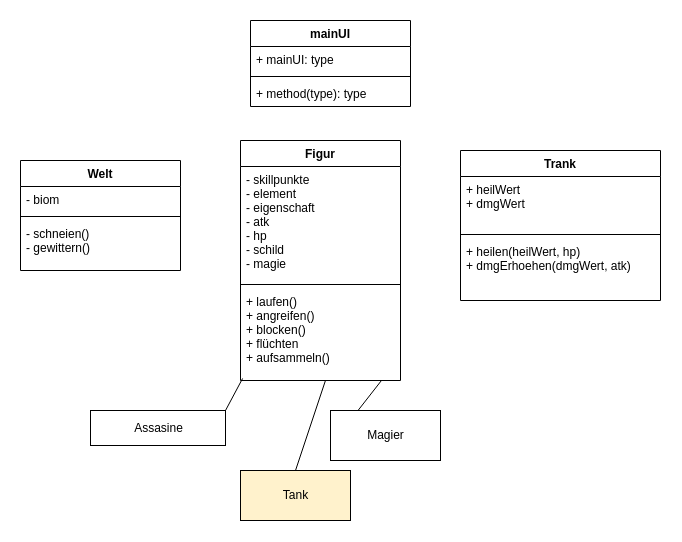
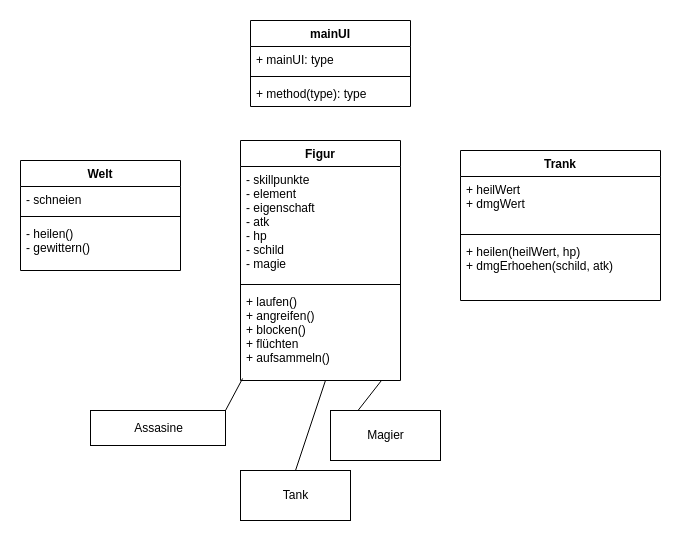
(43, 200) -> (56, 200)
(63, 234) -> (55, 234)
(529, 252) -> (529, 252)
(296, 496) -> (296, 496)
